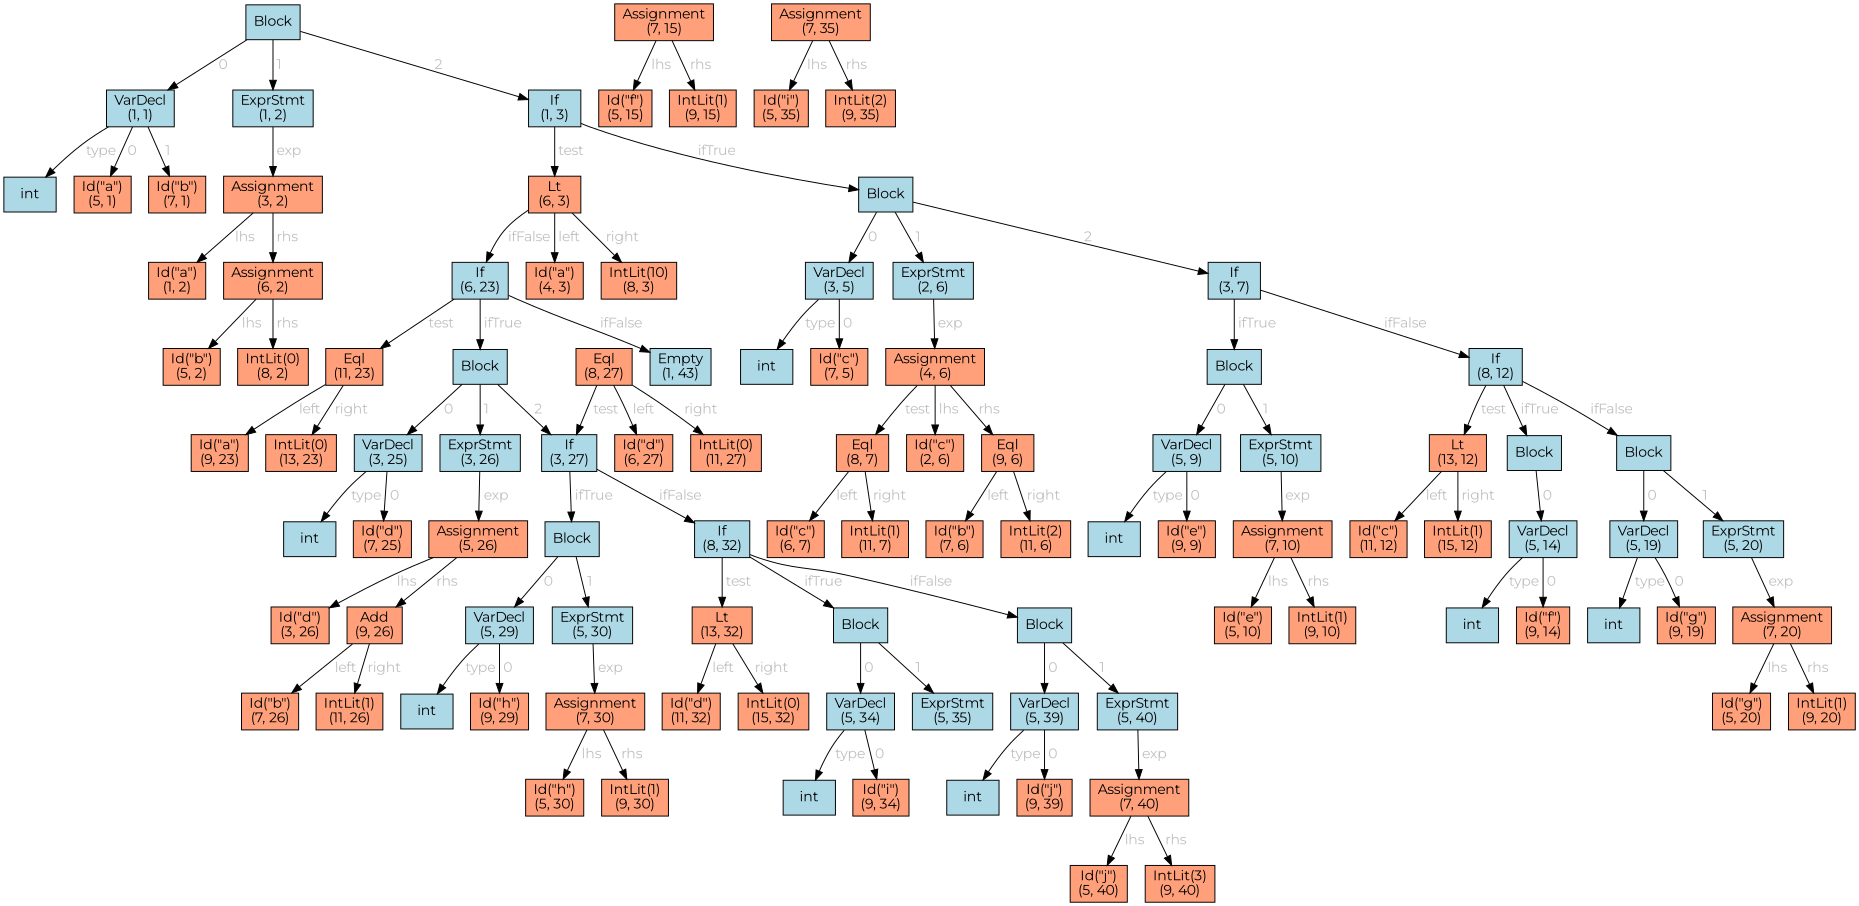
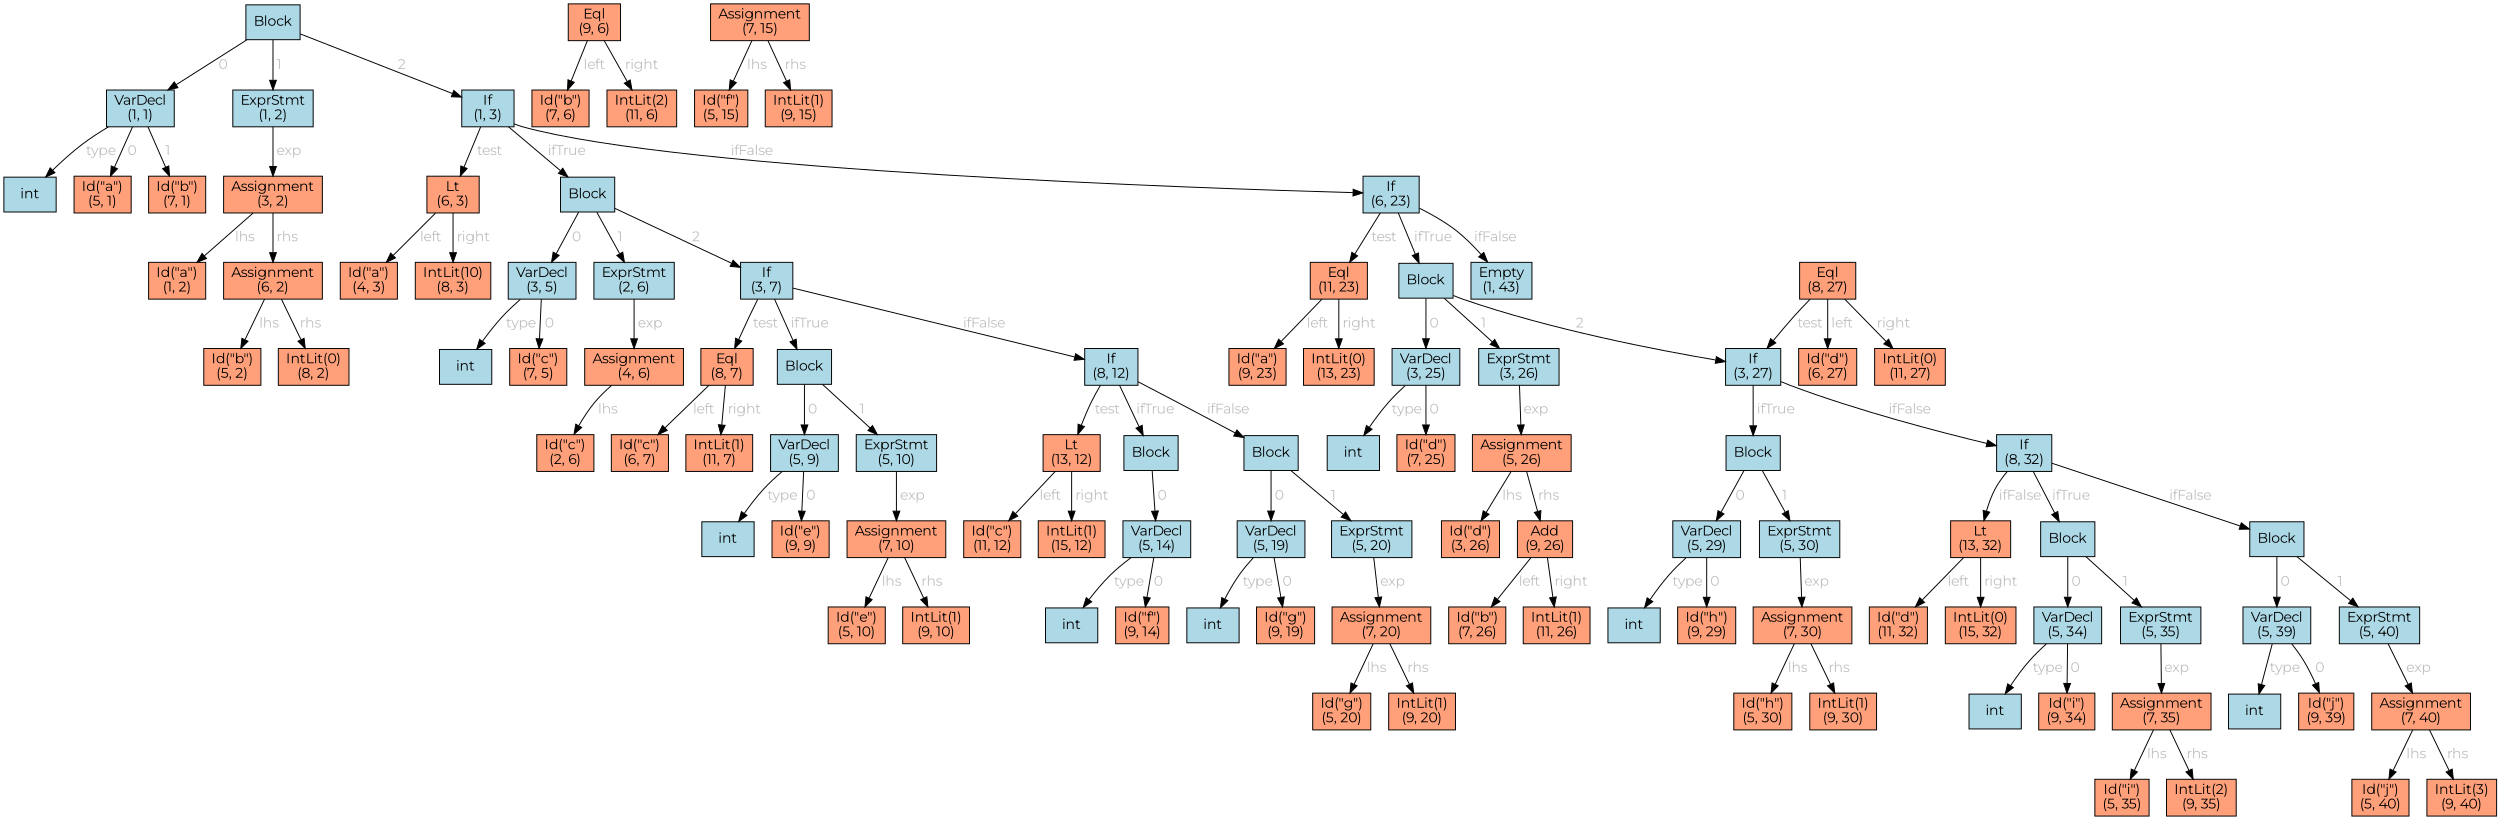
(506, 229) -> (932, 174)
(899, 406) -> (748, 319)
(968, 406) -> none
(737, 582) -> (2018, 496)
none -> (2161, 664)
